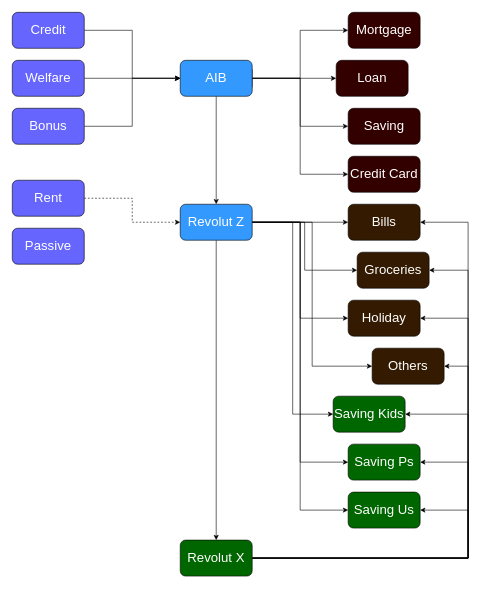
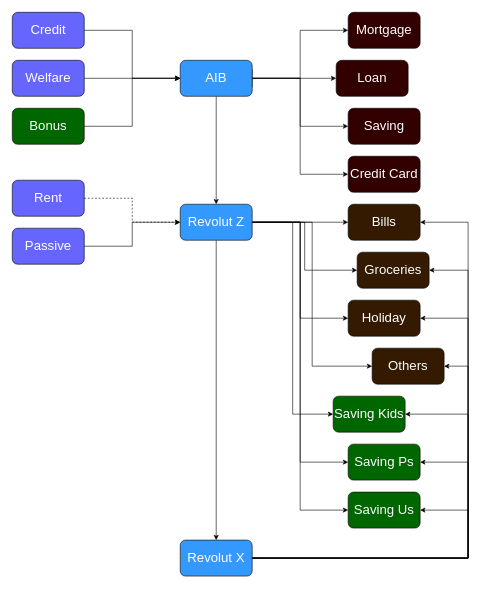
(48, 126) -> (48, 126)
none -> (119, 246)
(216, 558) -> (216, 558)
